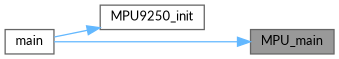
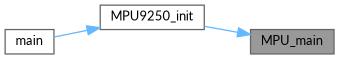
(146, 42) -> (221, 29)
